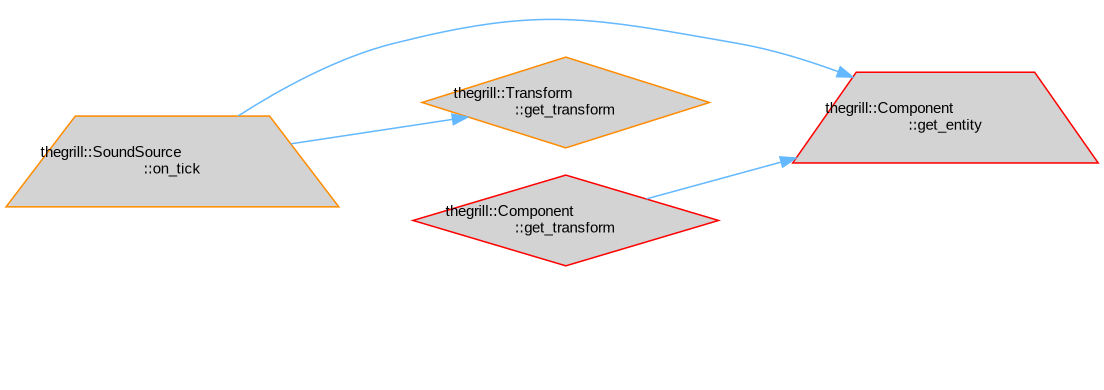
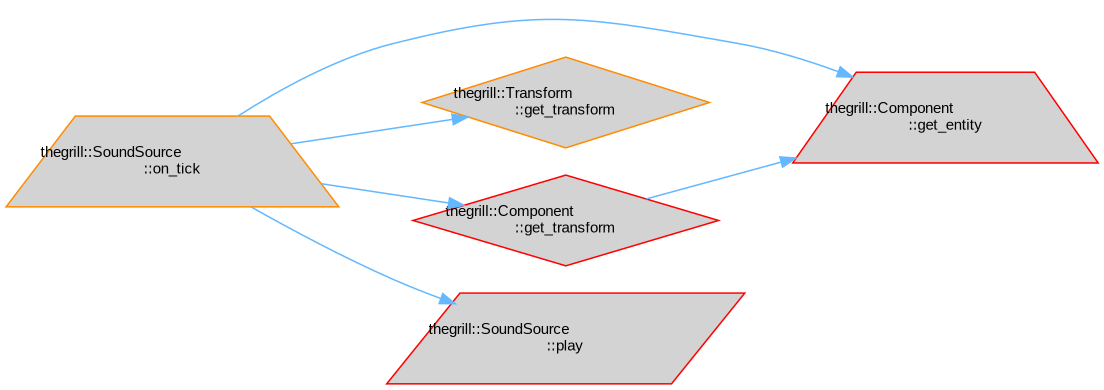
none -> (385, 193)
none -> (566, 338)
